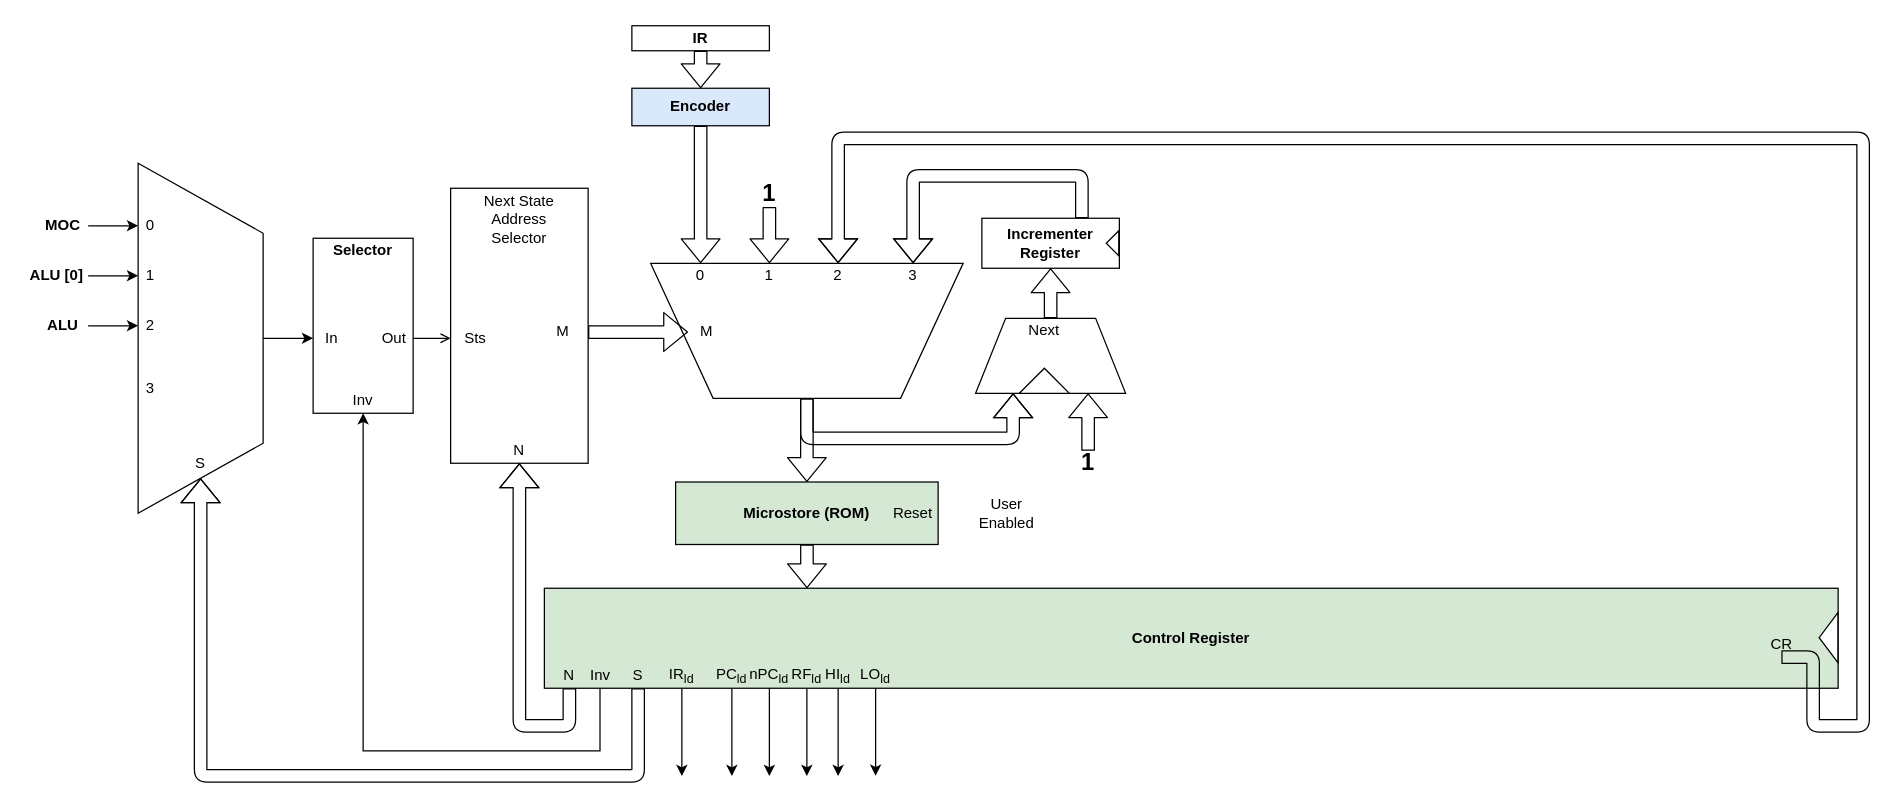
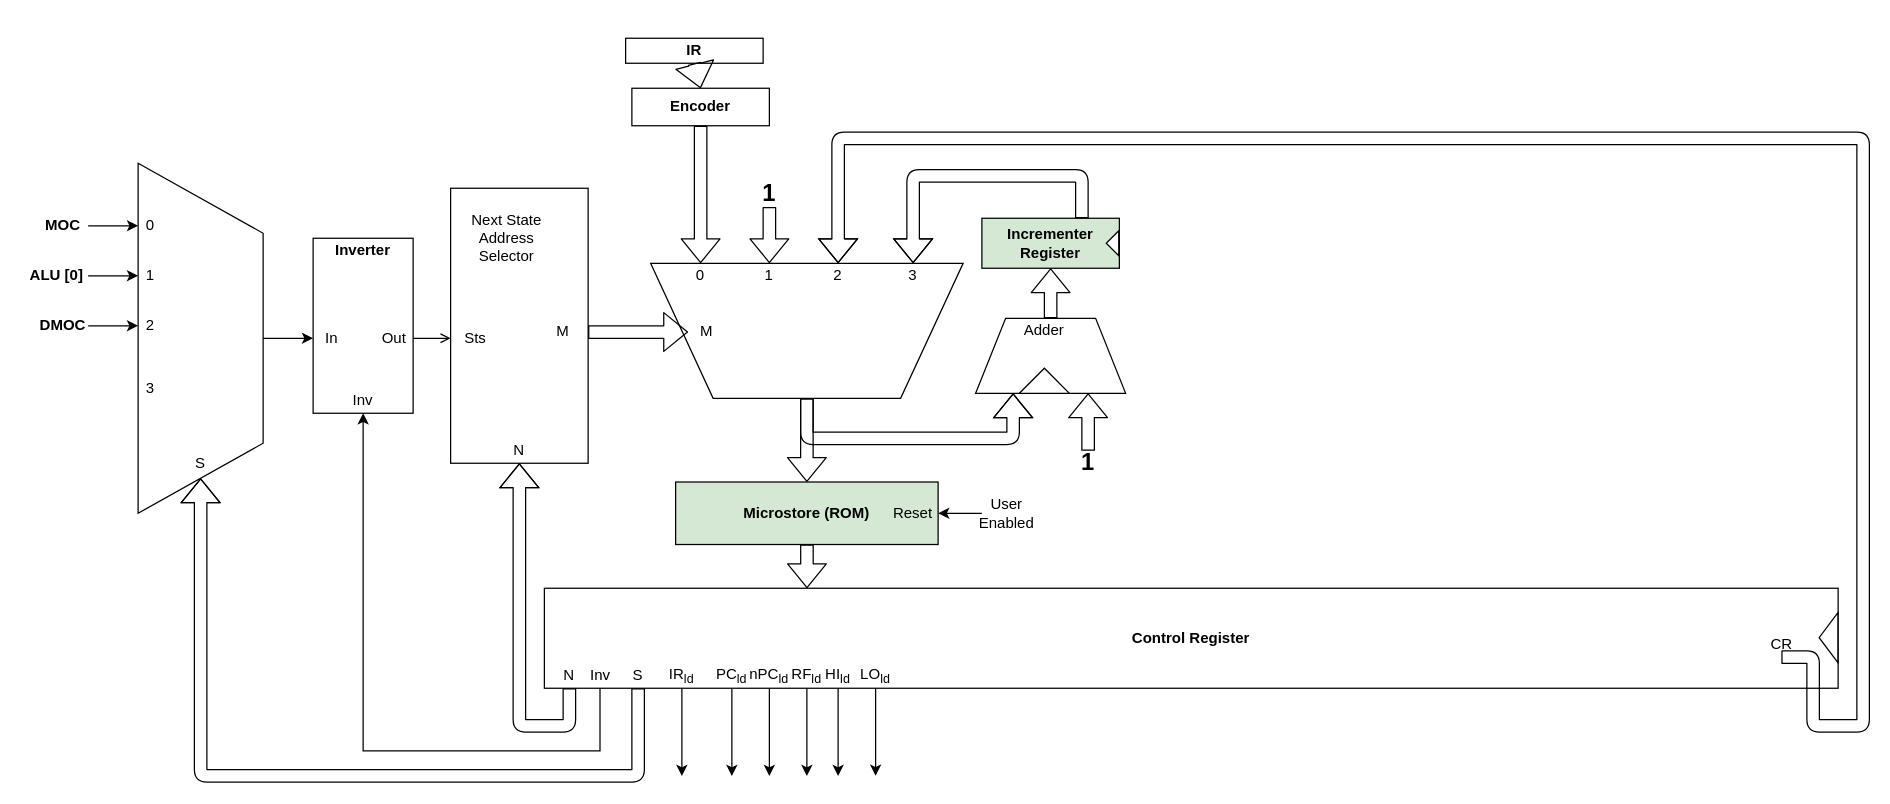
(701, 38) -> (694, 51)
(701, 107) -> (701, 107)
(519, 219) -> (507, 238)
(1051, 243) -> (1051, 243)
(363, 251) -> (363, 251)
(63, 326) -> (63, 326)
(1044, 331) -> (1044, 331)
none -> (964, 513)
(1191, 638) -> (1191, 638)
